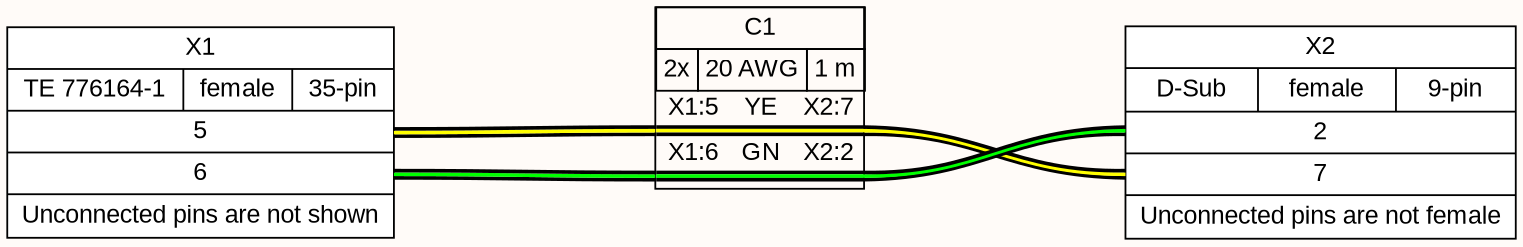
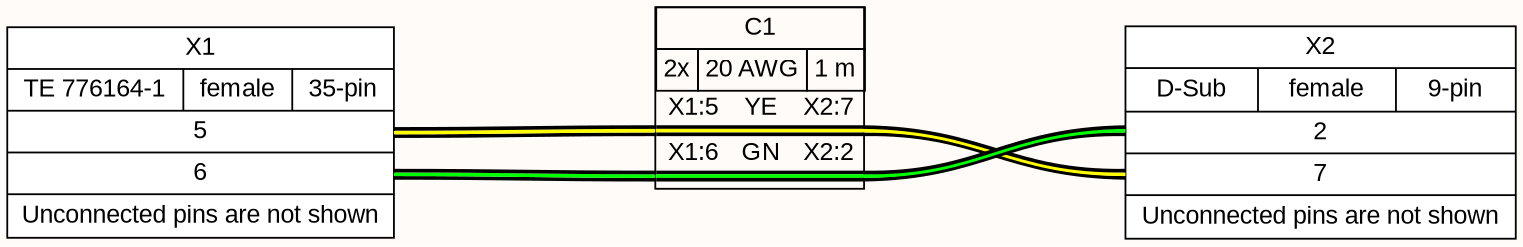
(1321, 216) -> (1321, 216)
